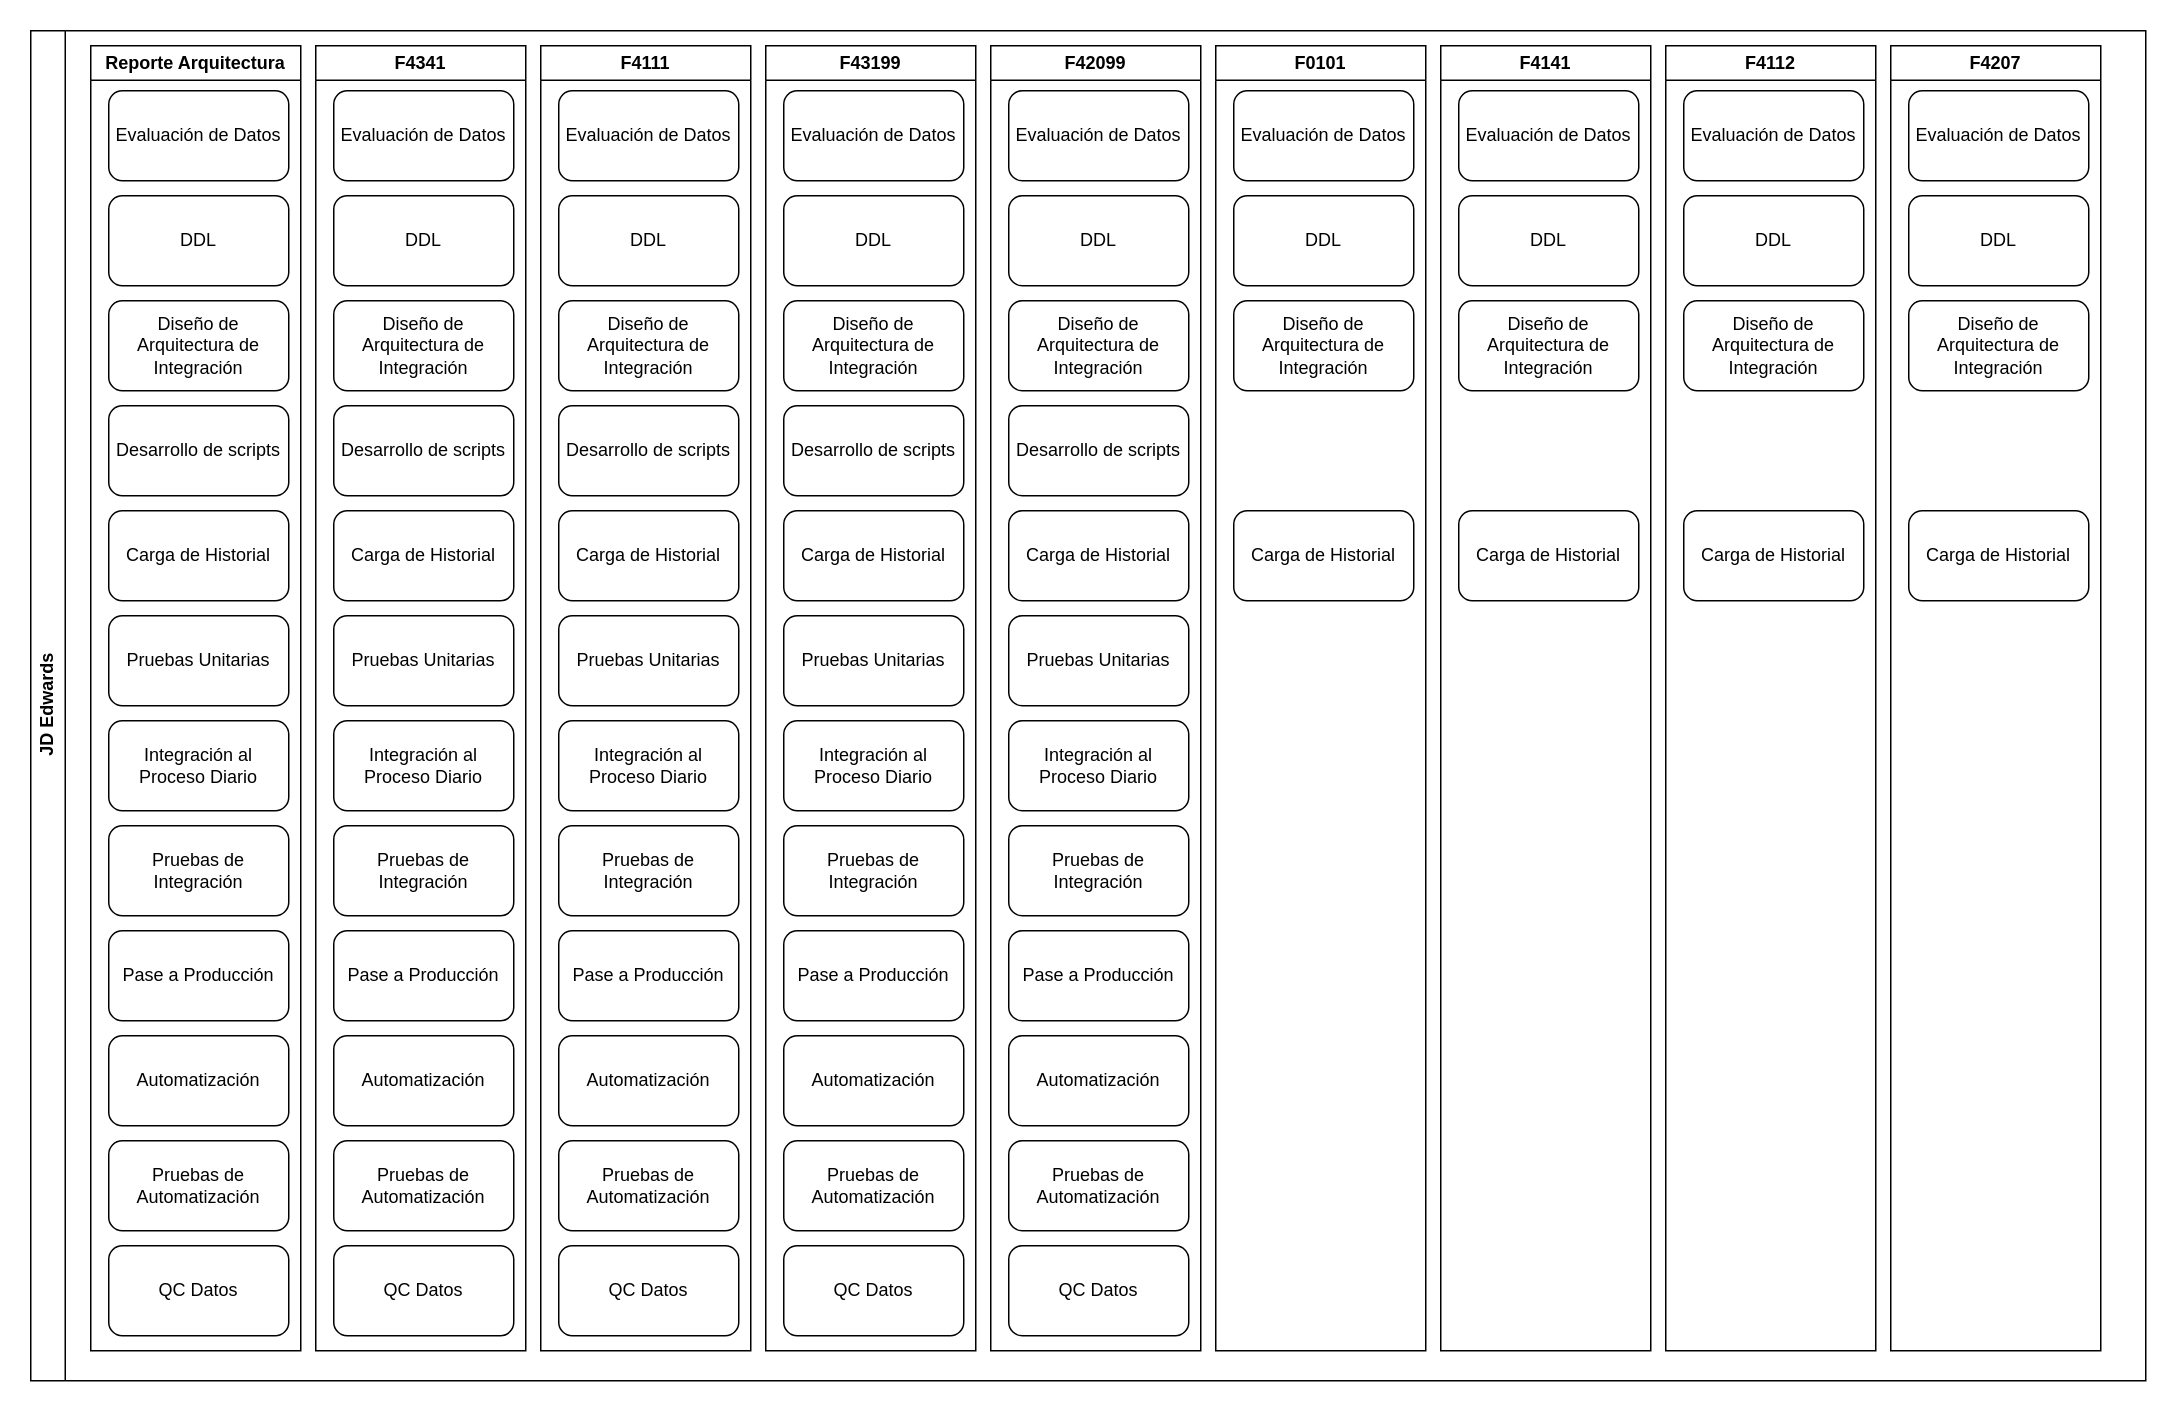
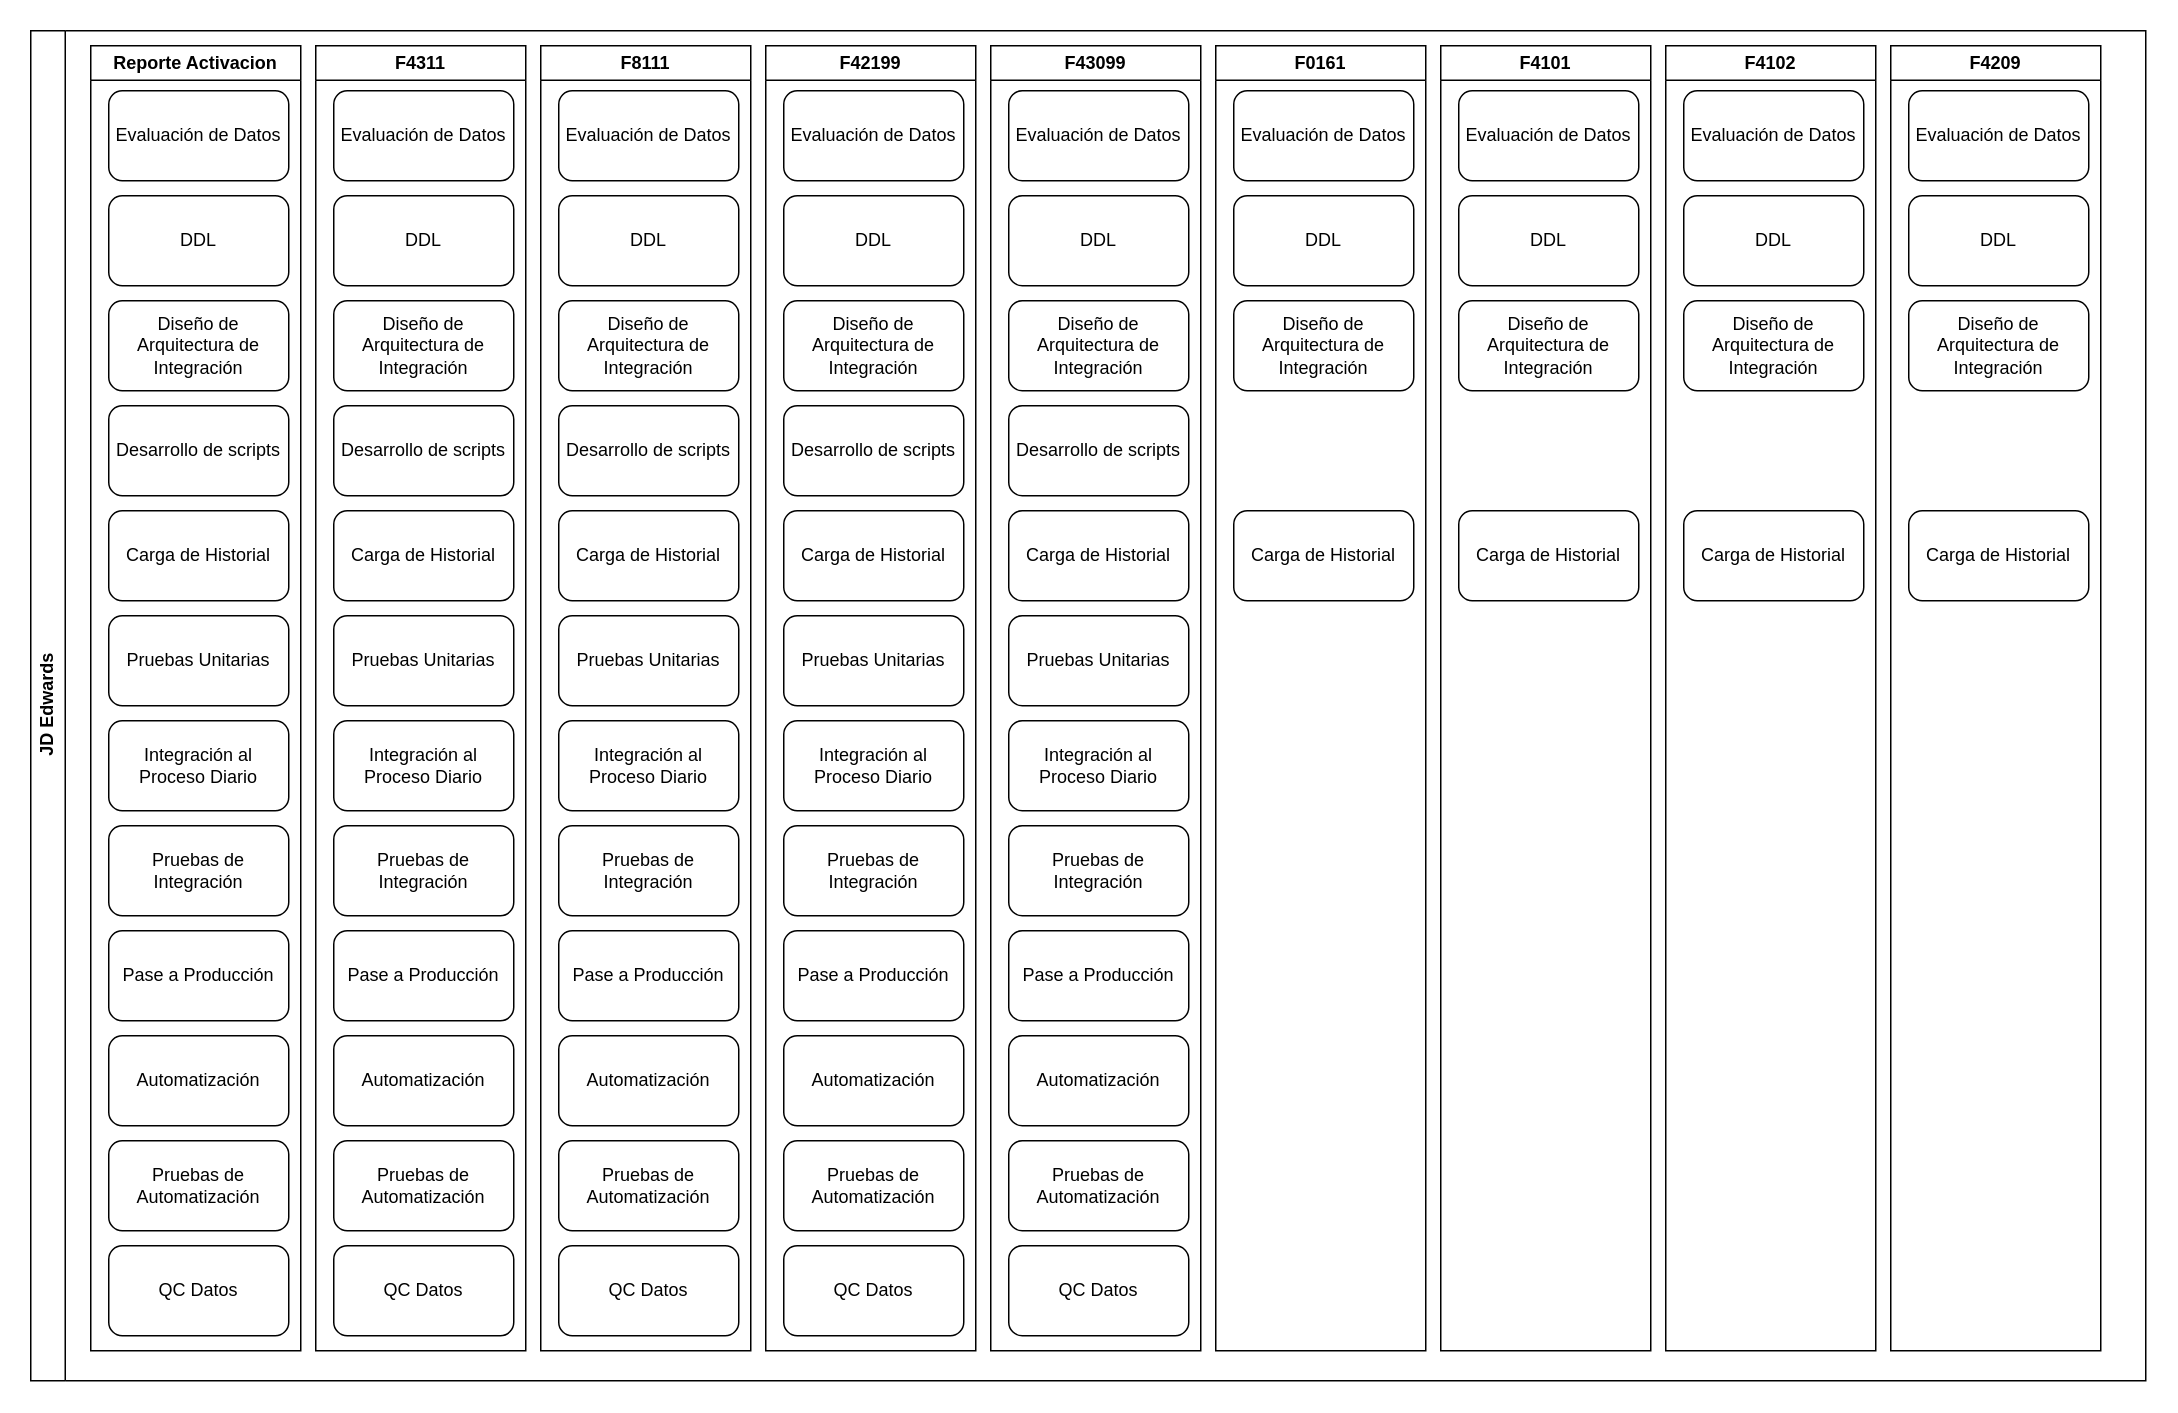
(196, 64) -> (196, 64)
(421, 64) -> (421, 64)
(646, 64) -> (646, 64)
(871, 64) -> (871, 64)
(1096, 64) -> (1096, 64)
(1321, 64) -> (1321, 64)
(1546, 64) -> (1546, 64)
(1771, 64) -> (1771, 64)
(1996, 64) -> (1996, 64)
